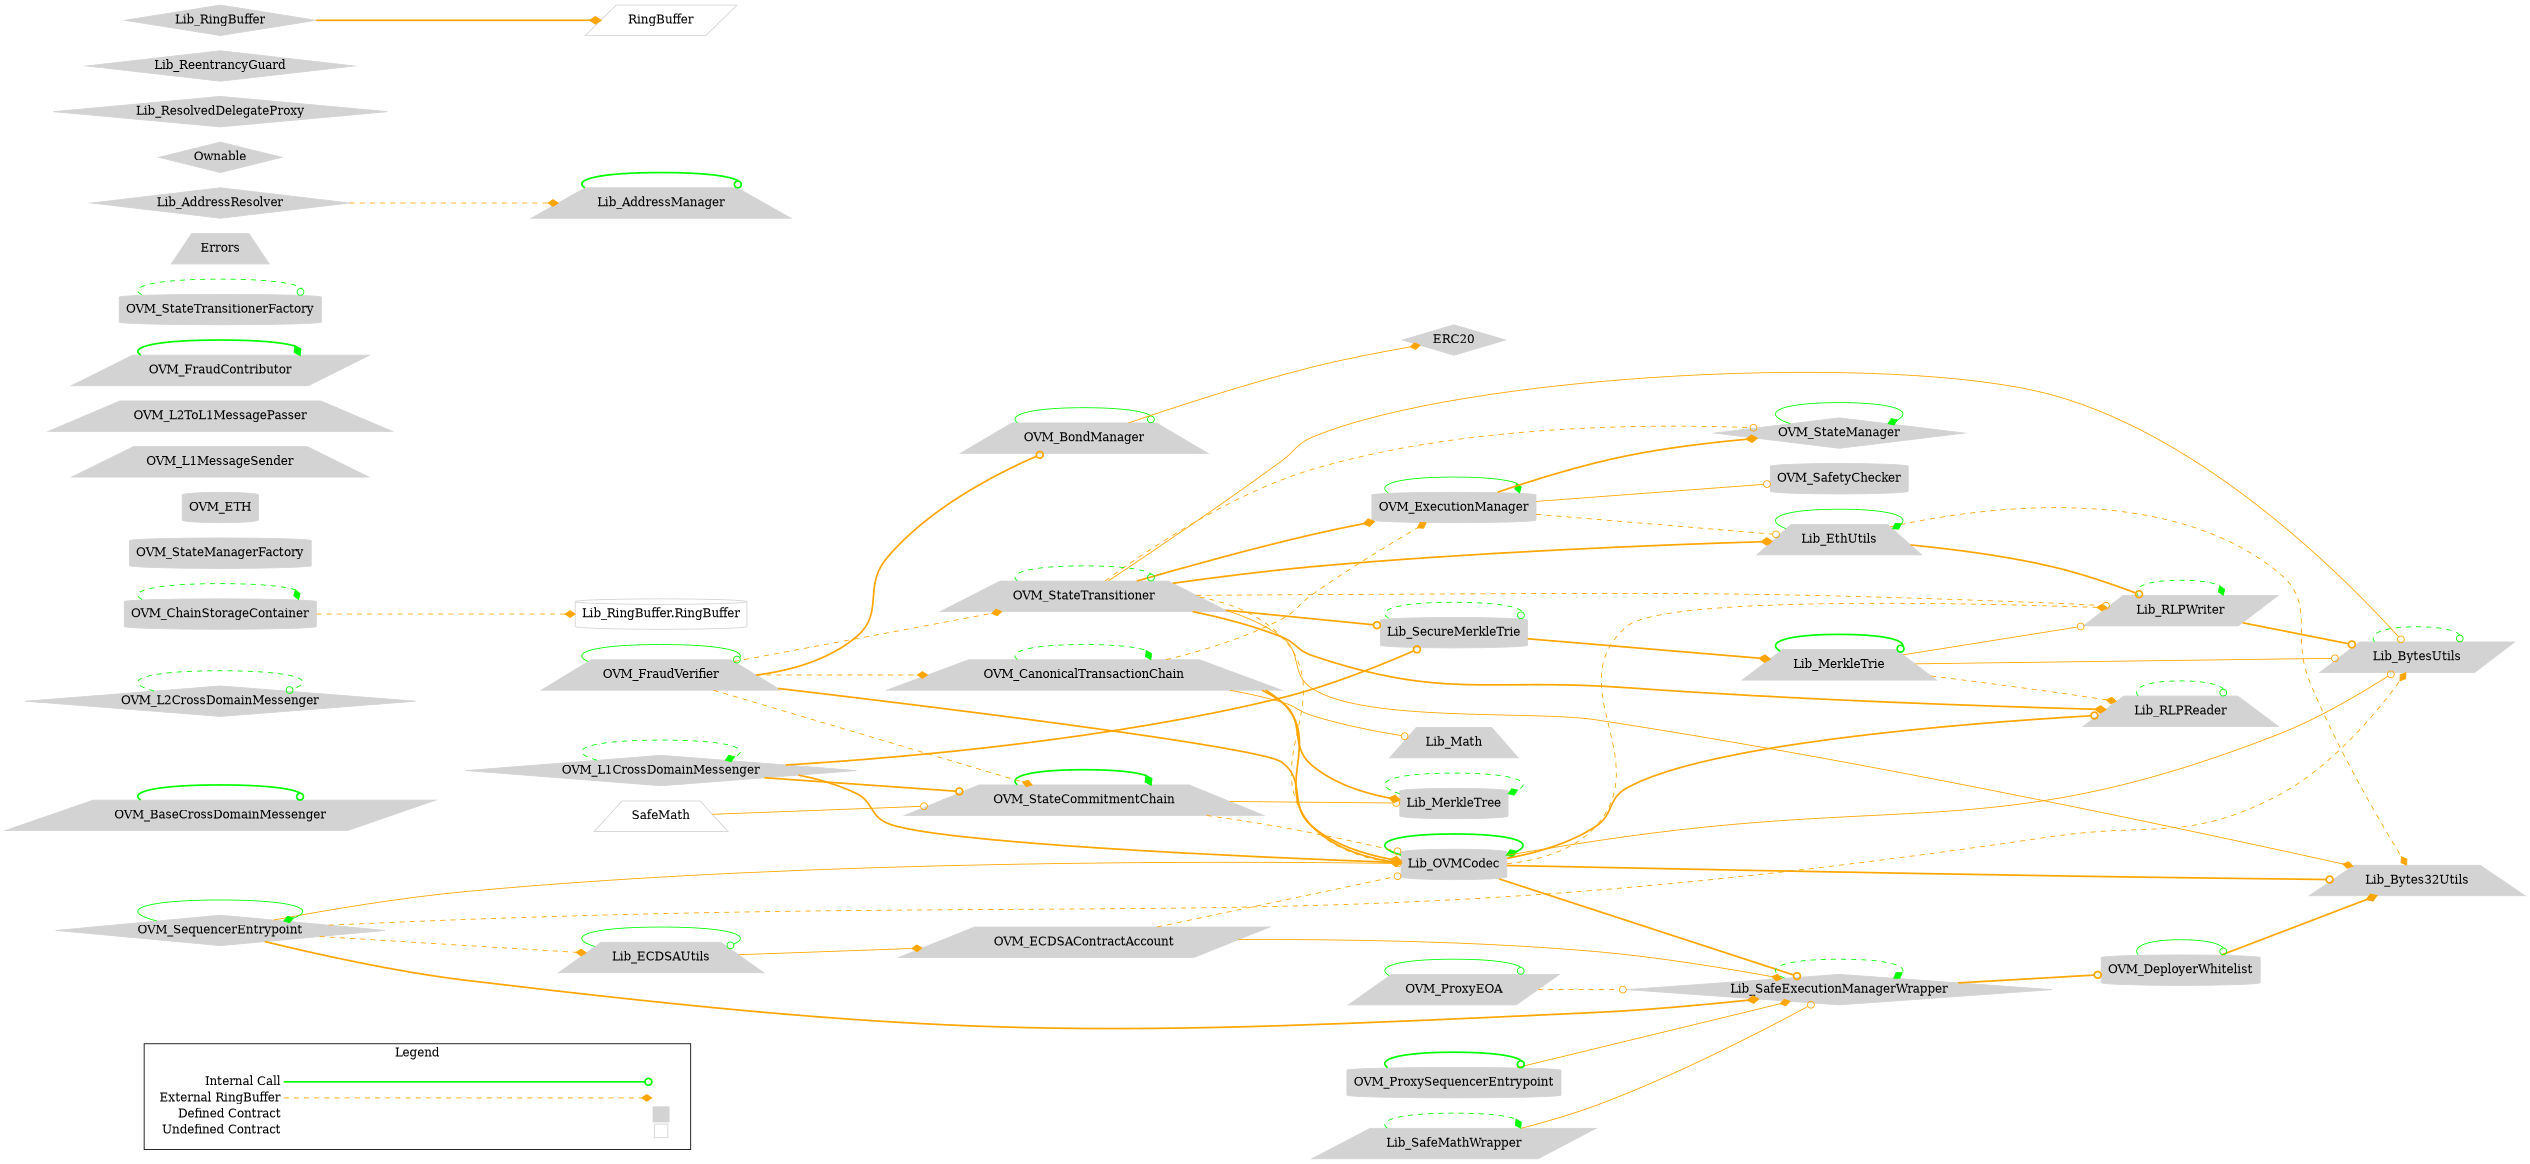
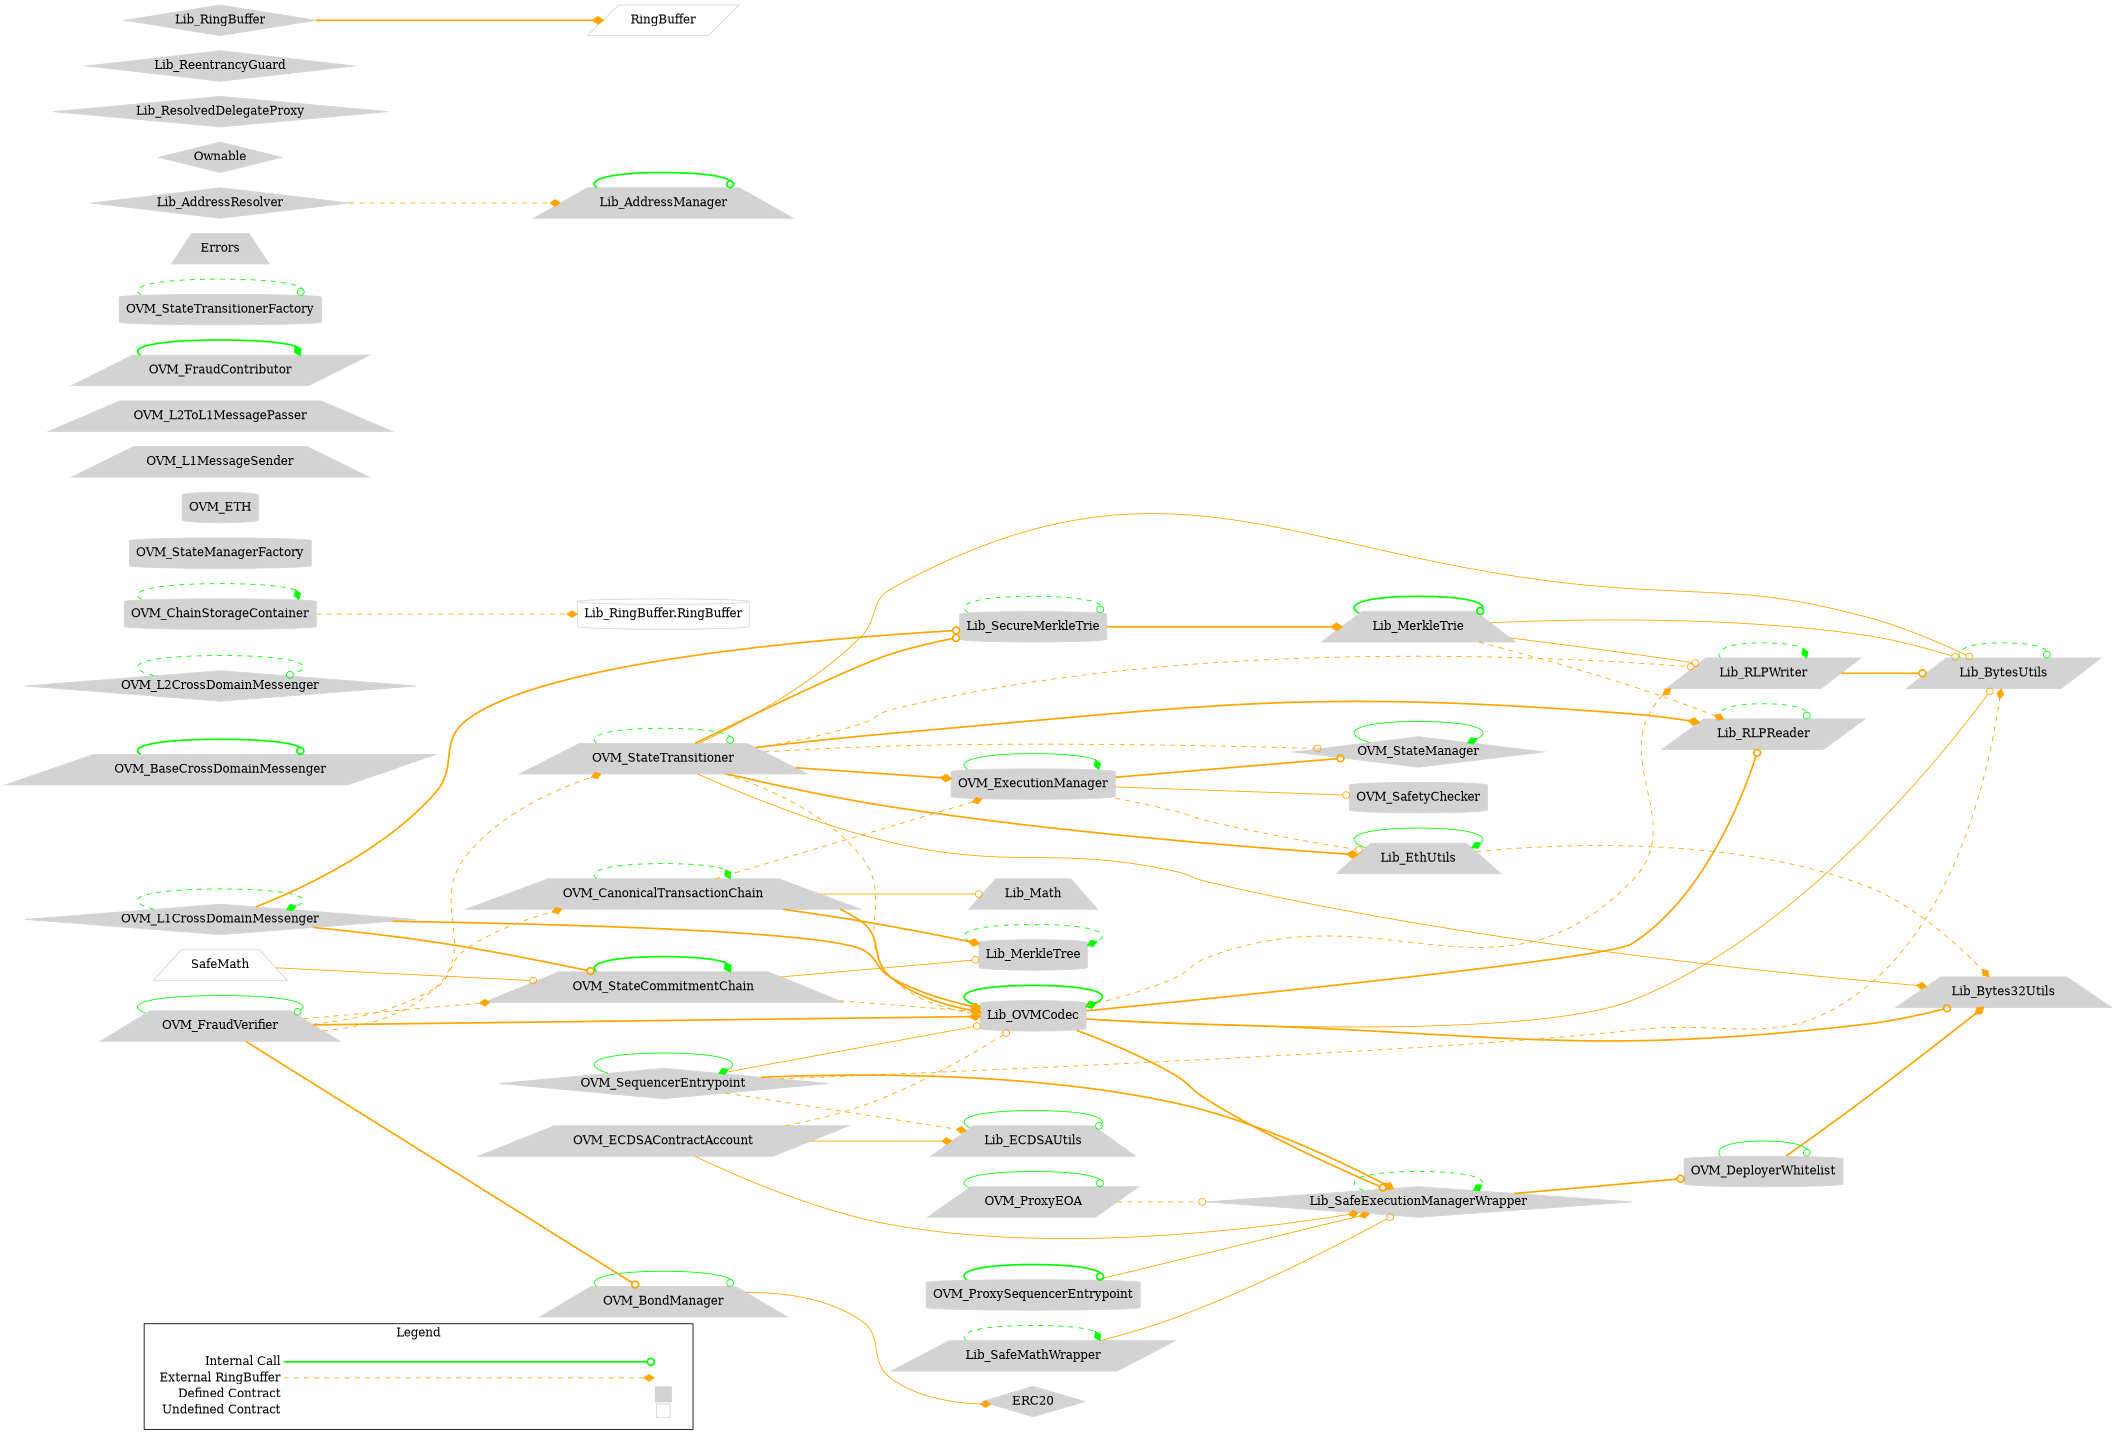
(1620, 457) -> (1226, 768)
(2025, 561) -> none
(1302, 701) -> (874, 883)
(2181, 711) -> (1764, 734)
(825, 952) -> (876, 1141)
